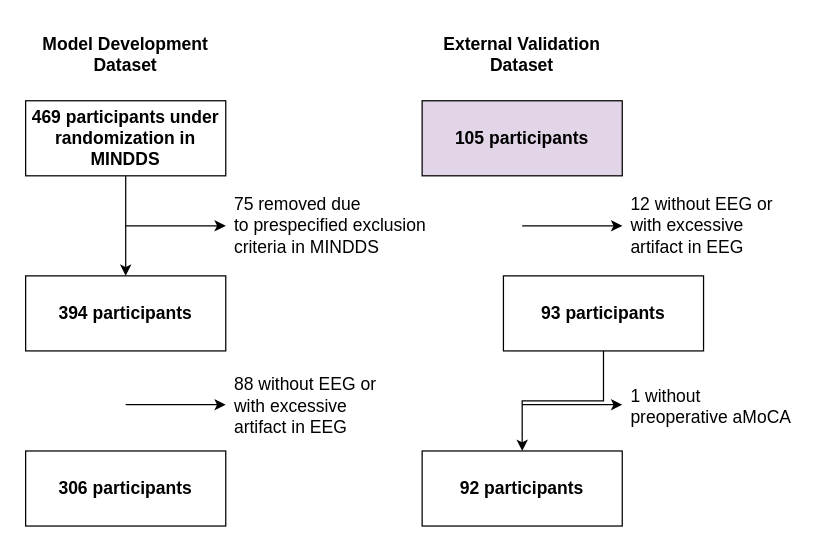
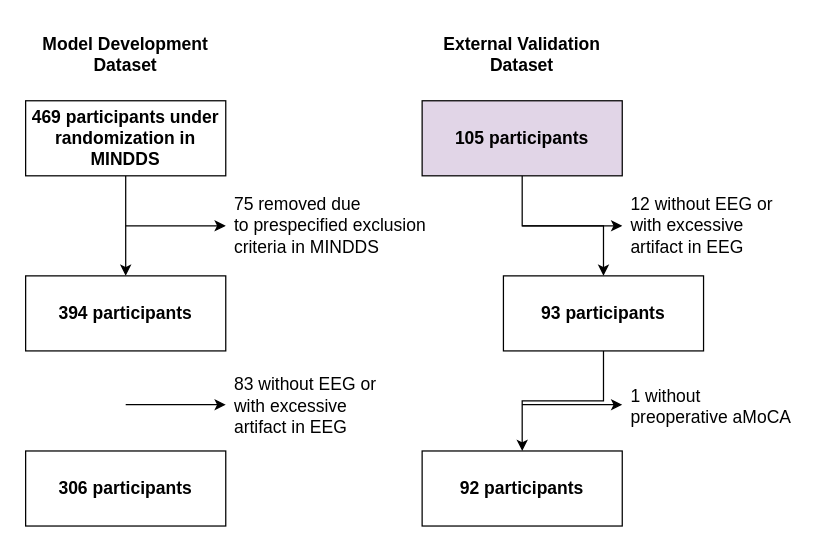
none -> (522, 199)
(318, 406) -> (318, 406)
